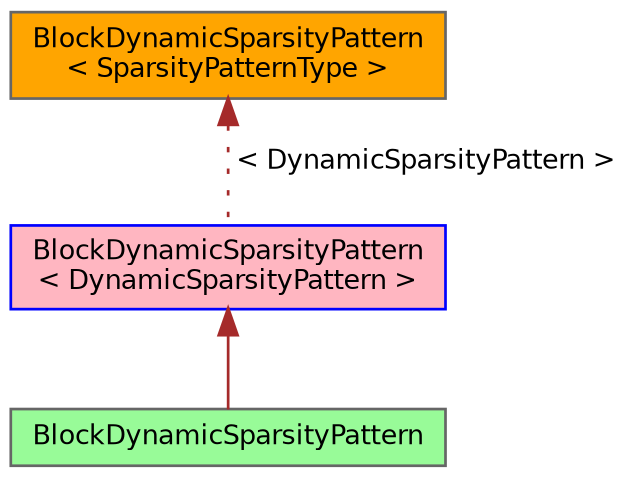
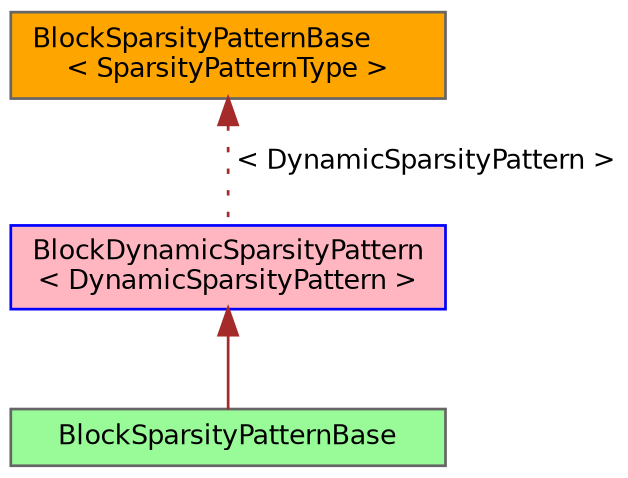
(228, 55) -> (228, 55)
(228, 437) -> (228, 437)
